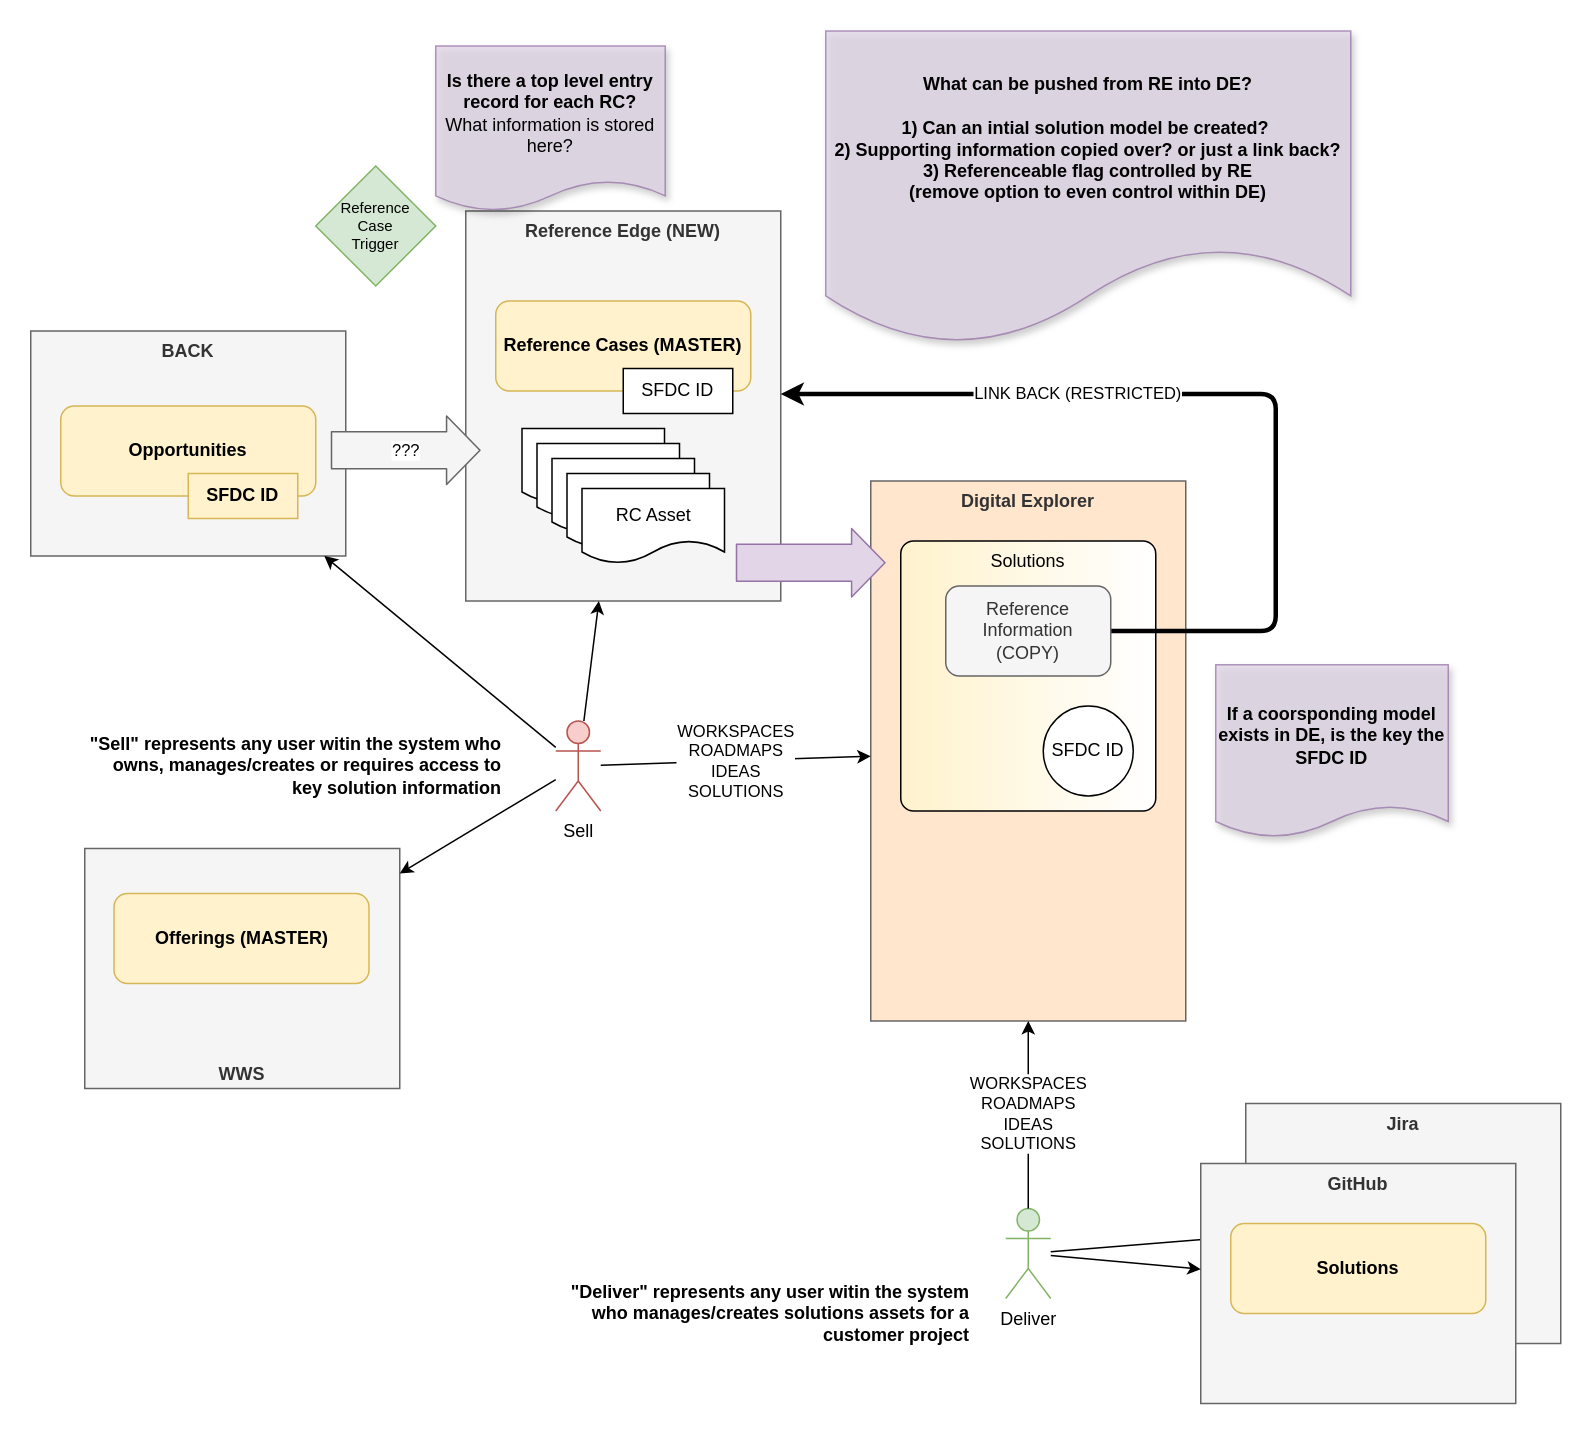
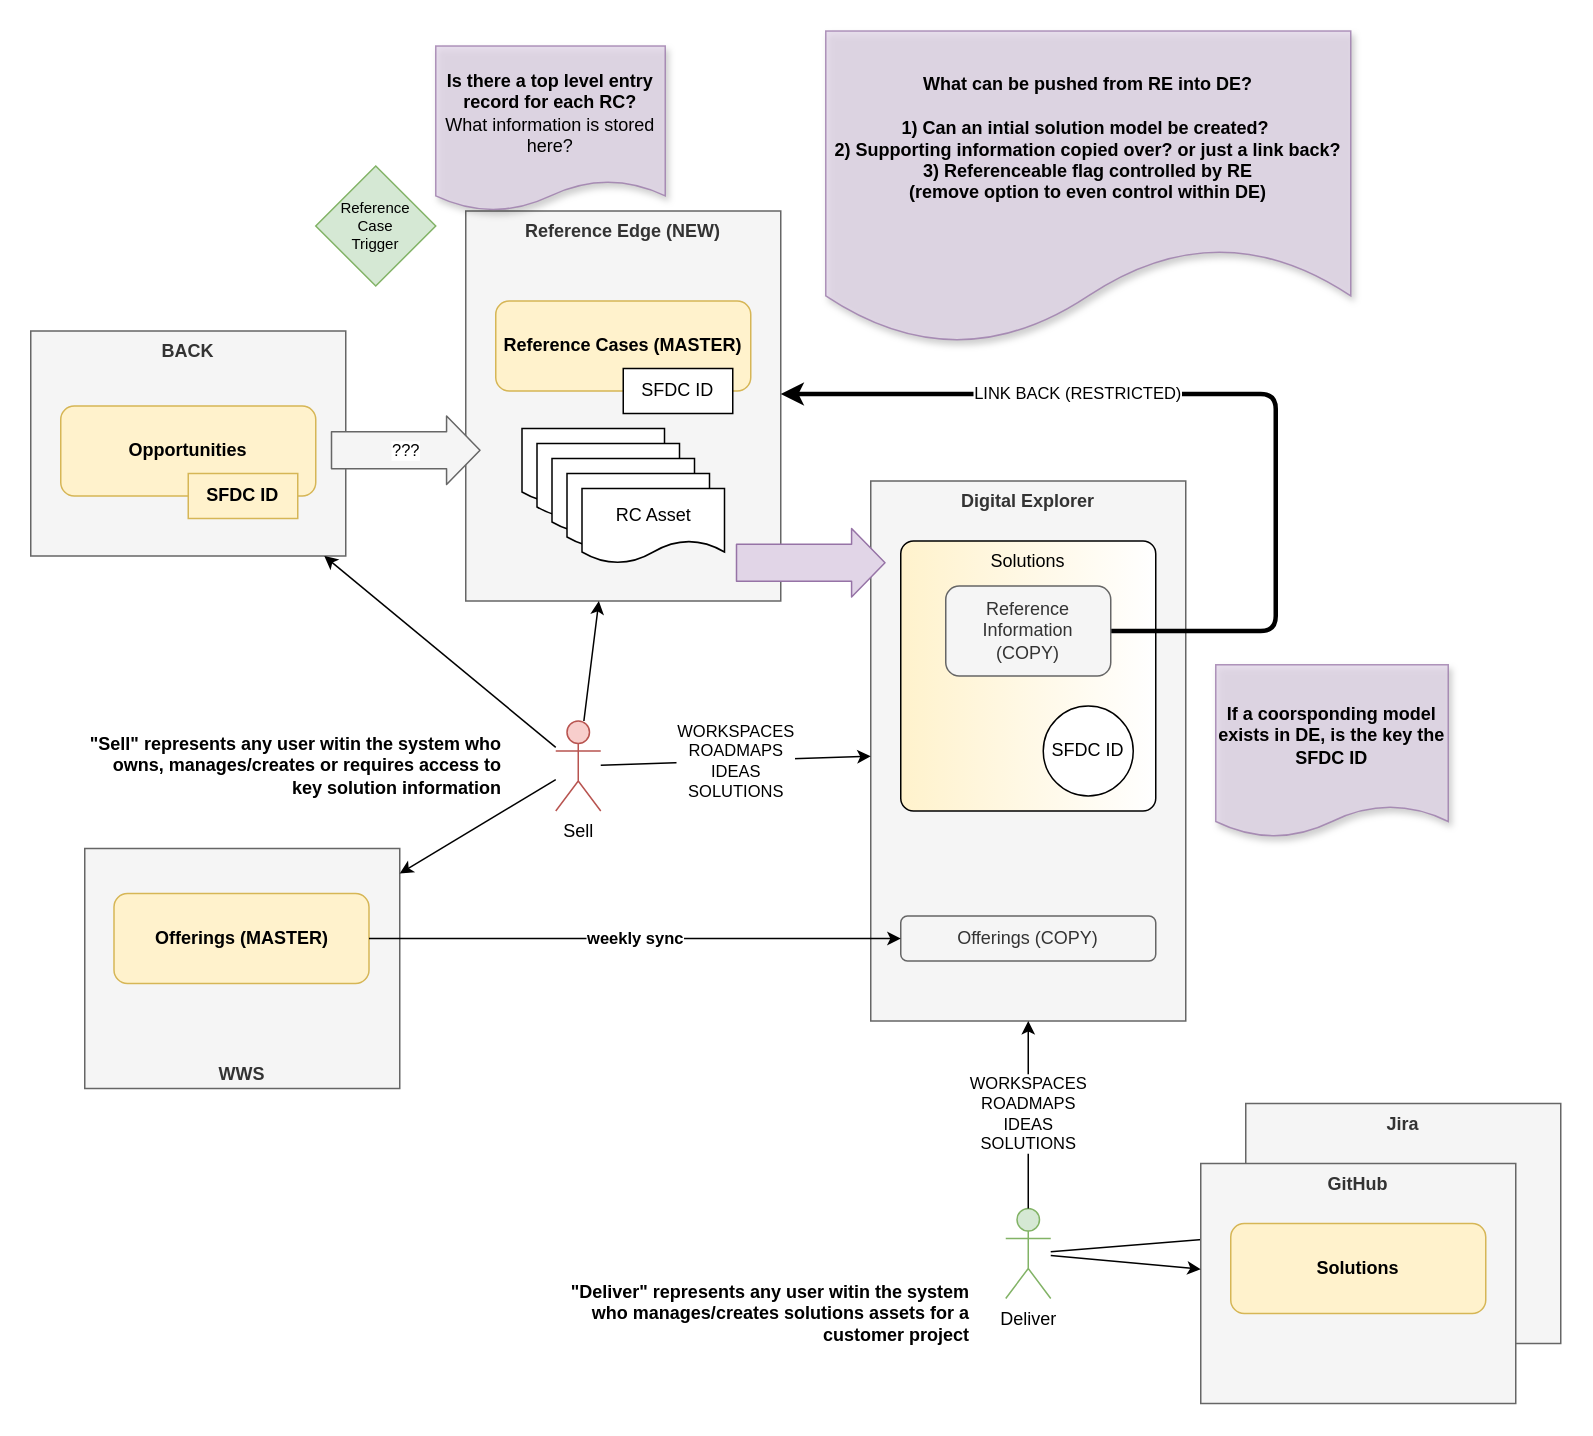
(1028, 502) -> (1028, 502)
none -> (630, 938)
none -> (1028, 938)
